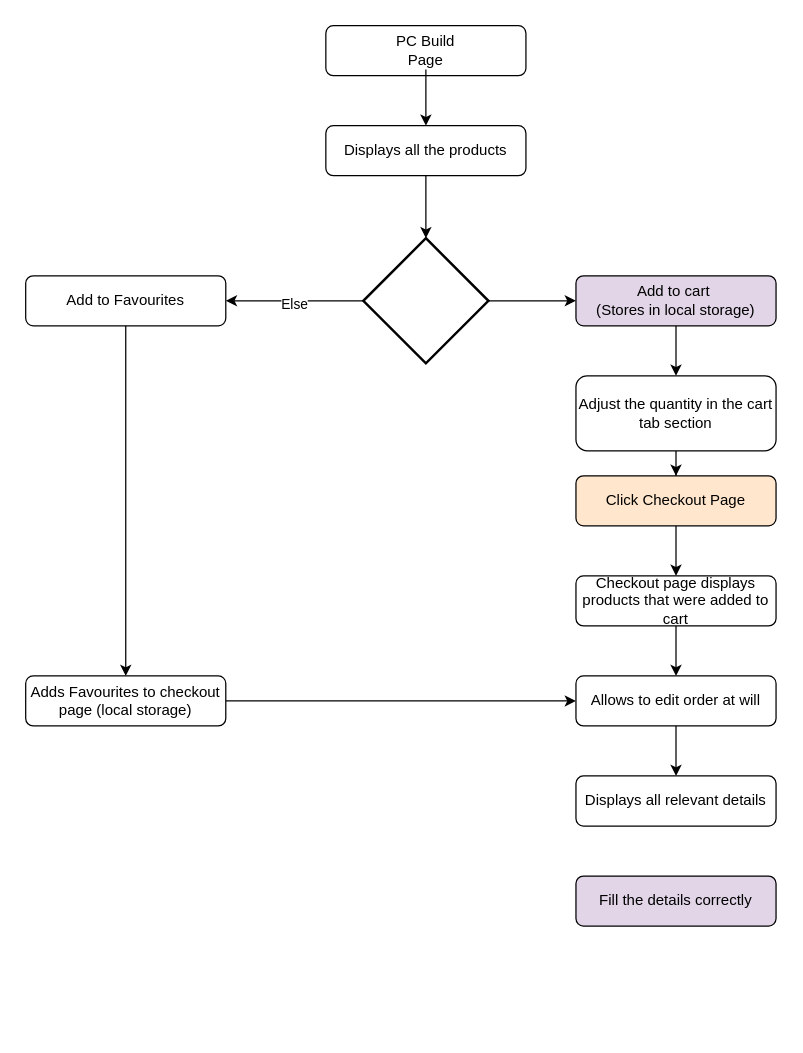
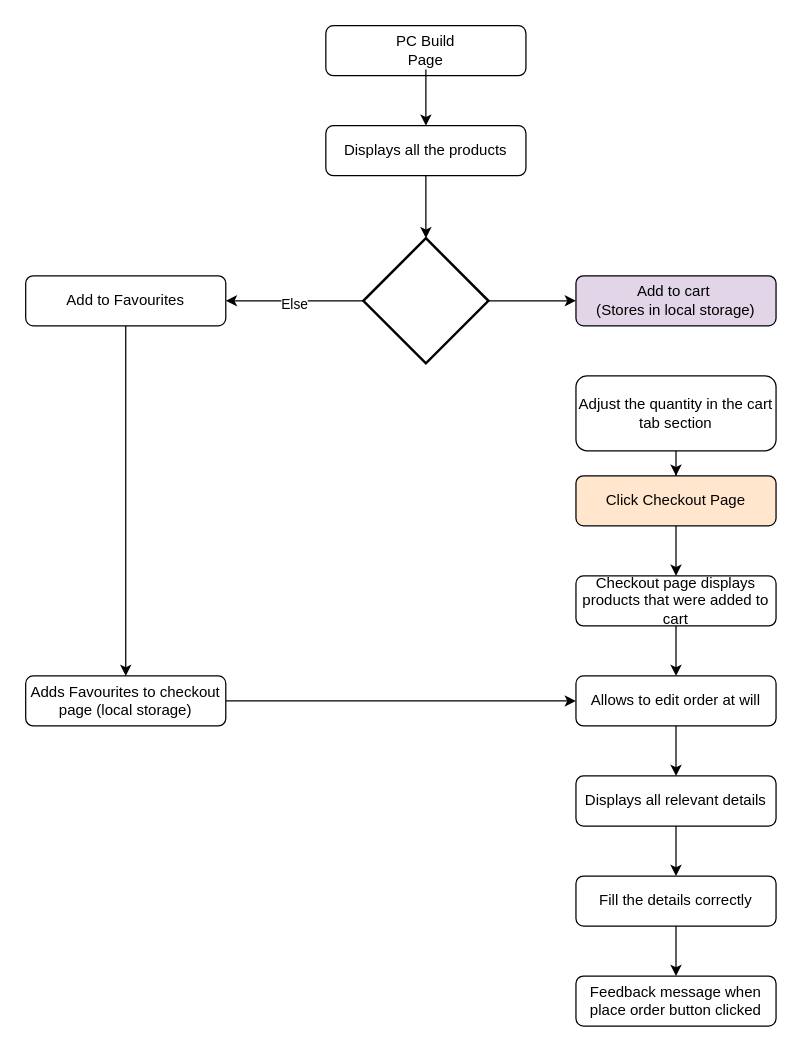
(676, 347) -> none
none -> (676, 847)
(676, 901) -> (676, 901)
none -> (676, 947)
none -> (676, 1001)
